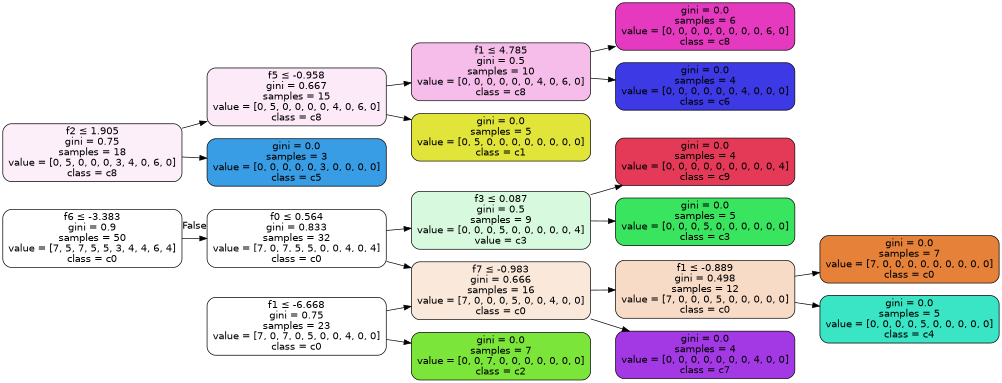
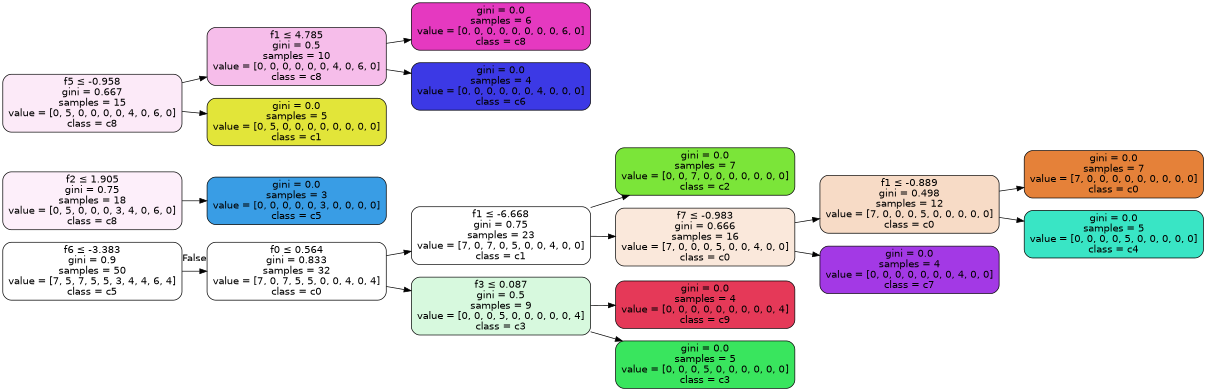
(191, 126) -> none
(501, 241) -> (501, 327)
(92, 259) -> (92, 292)
(395, 264) -> (395, 254)
(297, 347) -> (501, 256)
